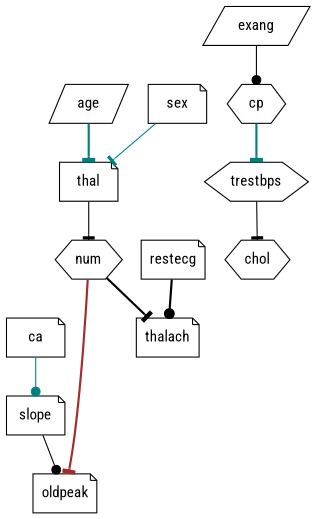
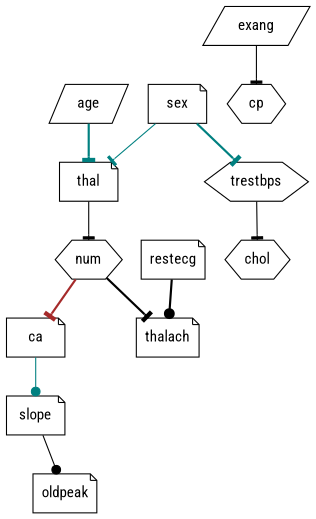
(256, 62) -> (256, 62)
(256, 140) -> (215, 141)
(81, 374) -> (64, 296)
